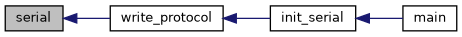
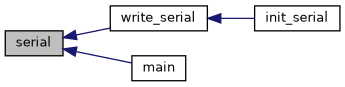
(167, 18) -> (159, 18)
(386, 18) -> (104, 57)
